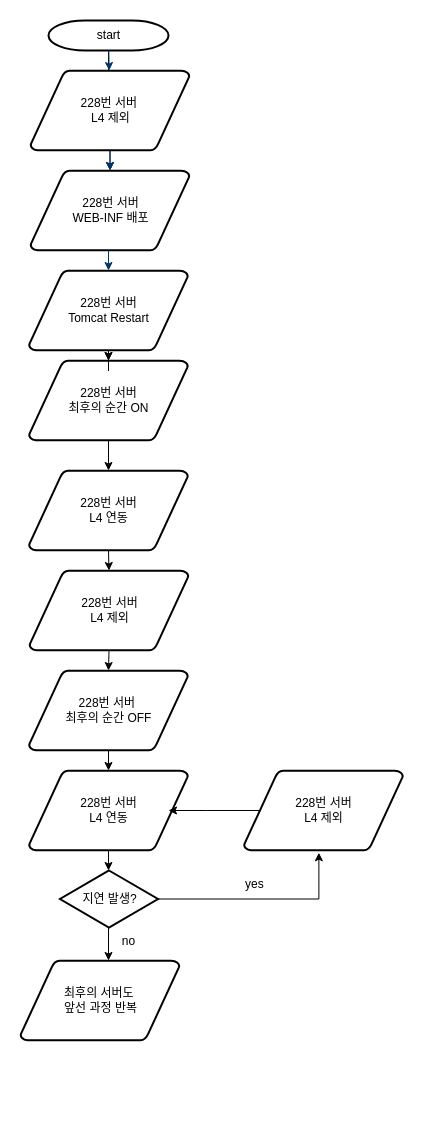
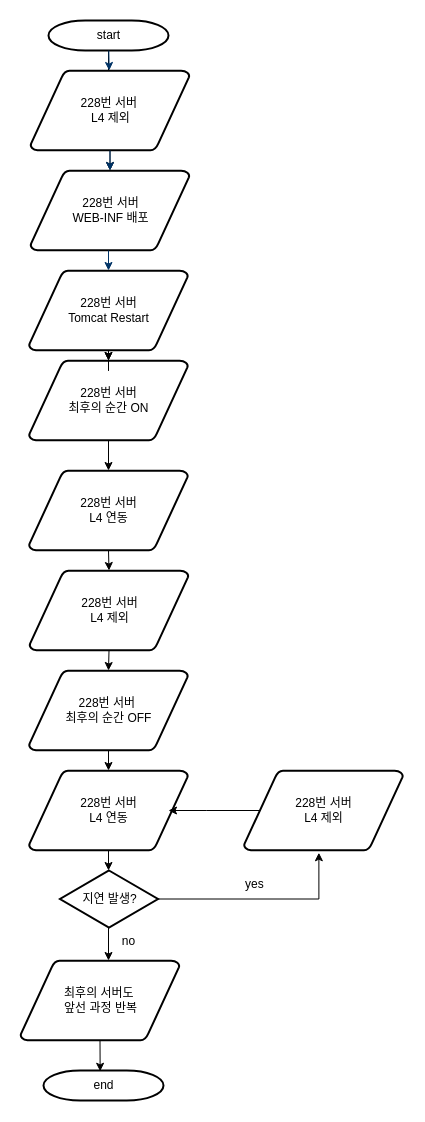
none -> (100, 1053)
none -> (104, 1086)
